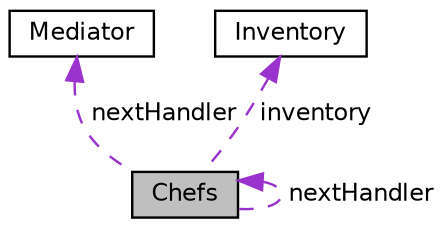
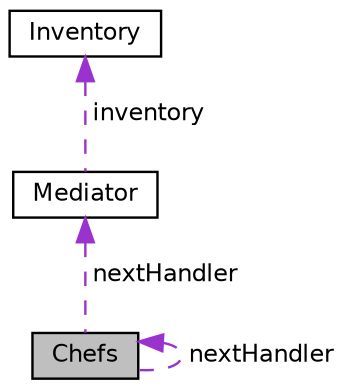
(239, 127) -> (85, 127)
